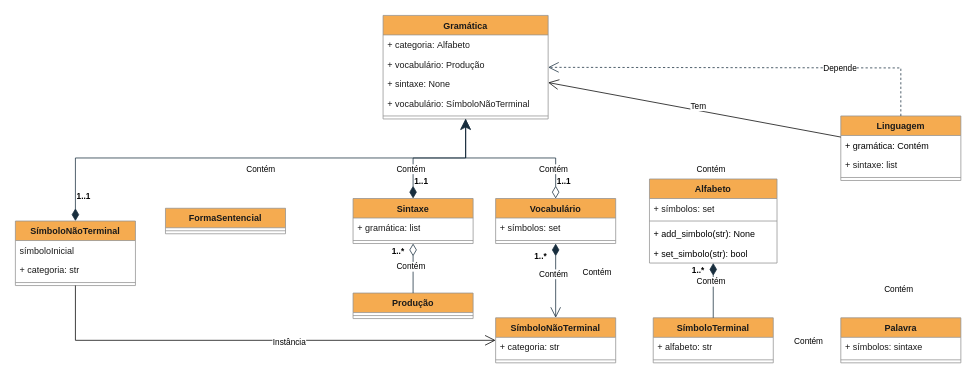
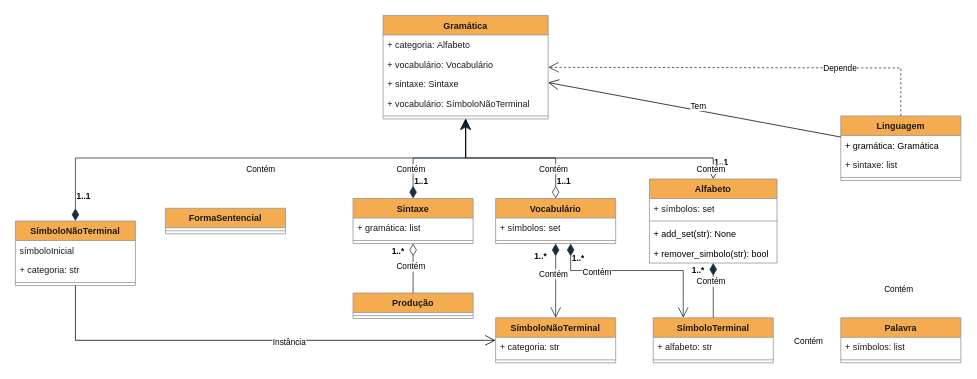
(441, 65) -> (446, 65)
(422, 85) -> (428, 85)
(888, 146) -> (894, 146)
none -> (639, 158)
(708, 235) -> (701, 235)
(707, 254) -> (714, 259)
none -> (669, 270)
(887, 348) -> (878, 348)
